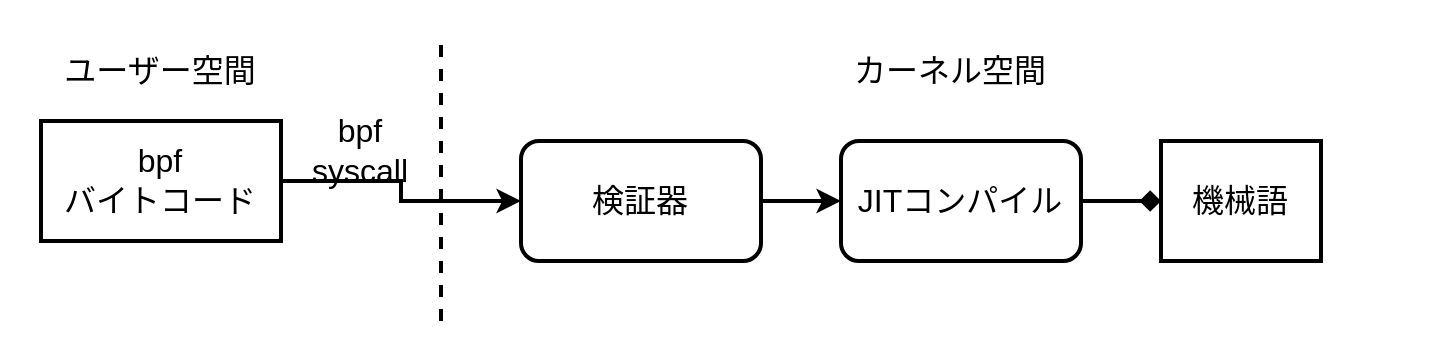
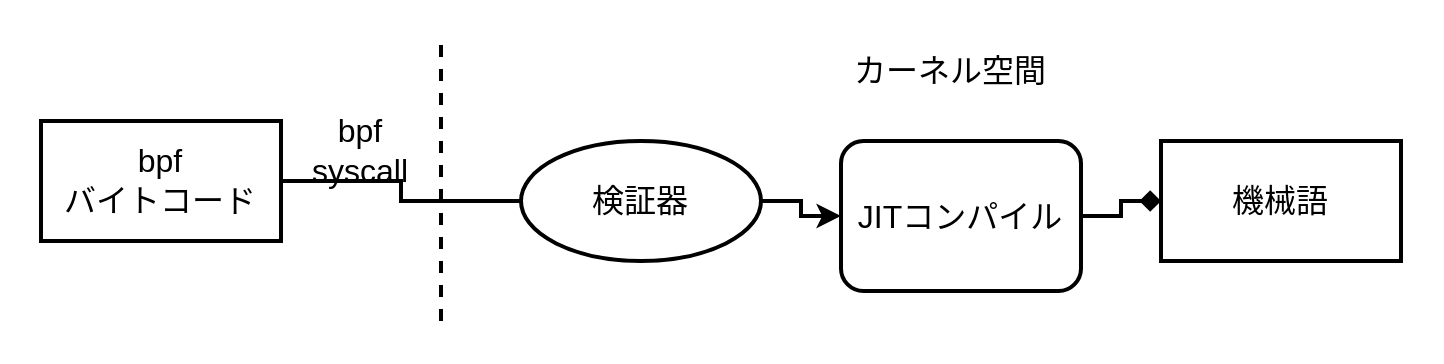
(161, 71) -> none
(502, 201) -> (509, 201)
(641, 201) -> (641, 201)
(961, 201) -> (961, 216)
(1241, 201) -> (1281, 201)
